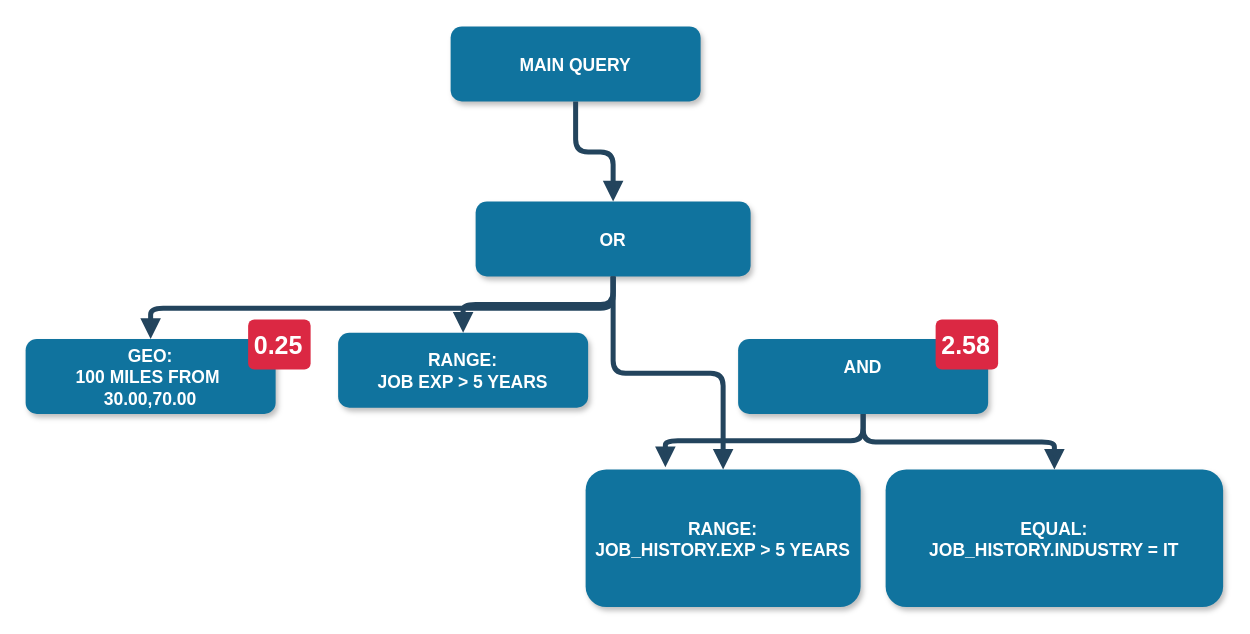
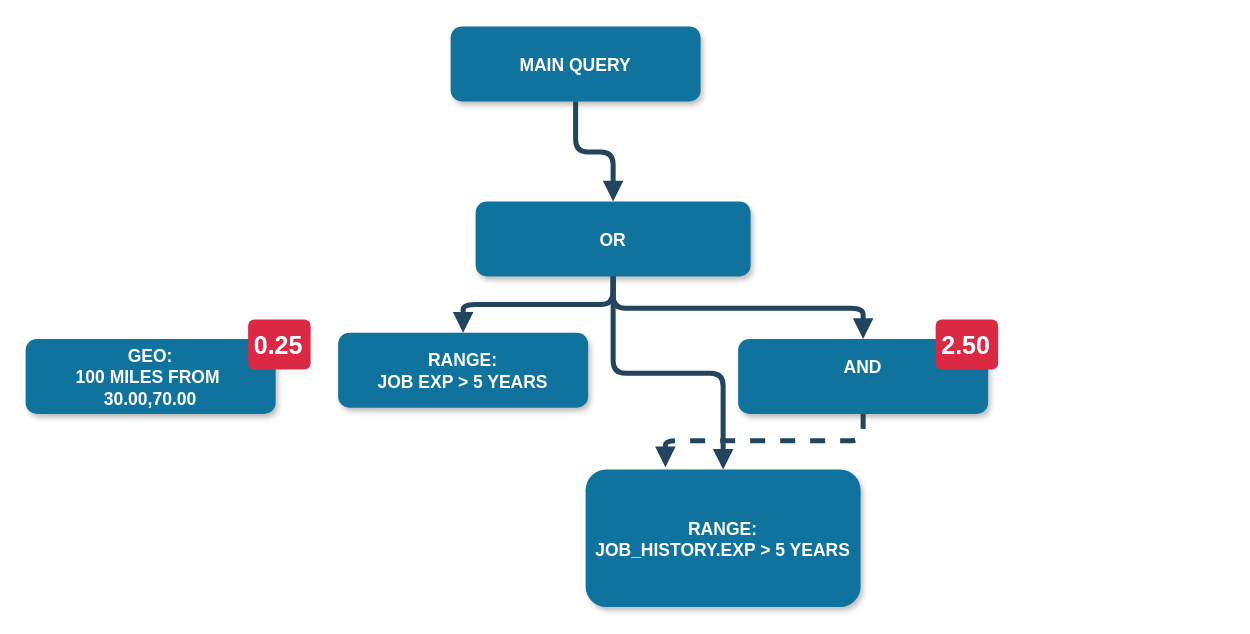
(377, 308) -> (744, 308)
(967, 344) -> (967, 344)
(832, 441) -> (832, 441)
(962, 442) -> none
(1054, 538) -> none
